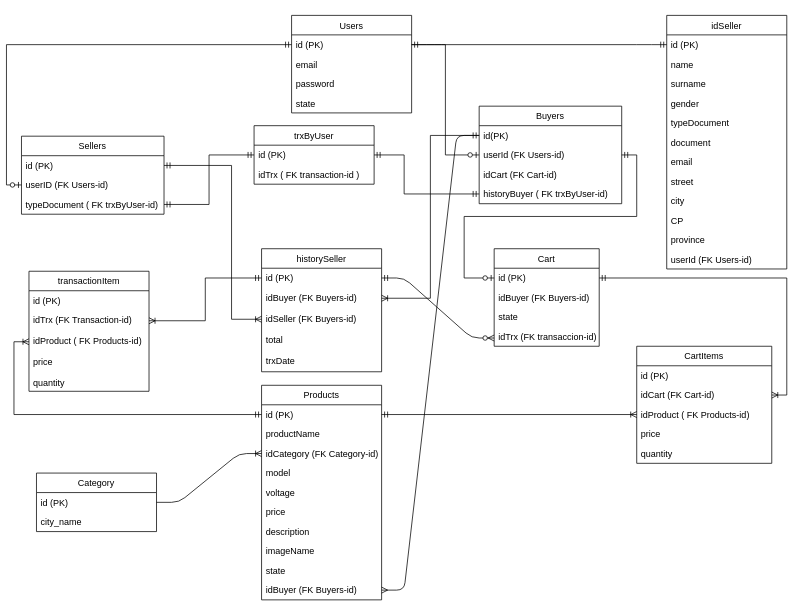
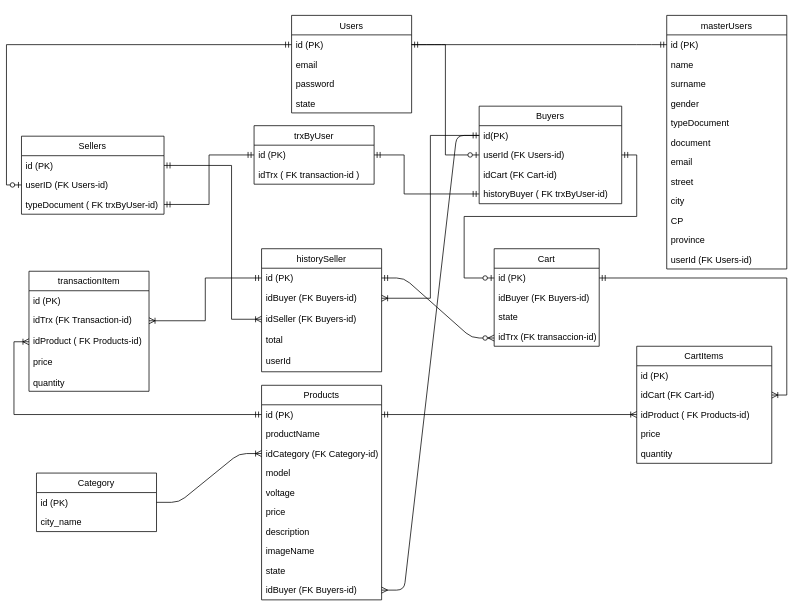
(726, 26) -> (726, 26)
(283, 361) -> (281, 361)
